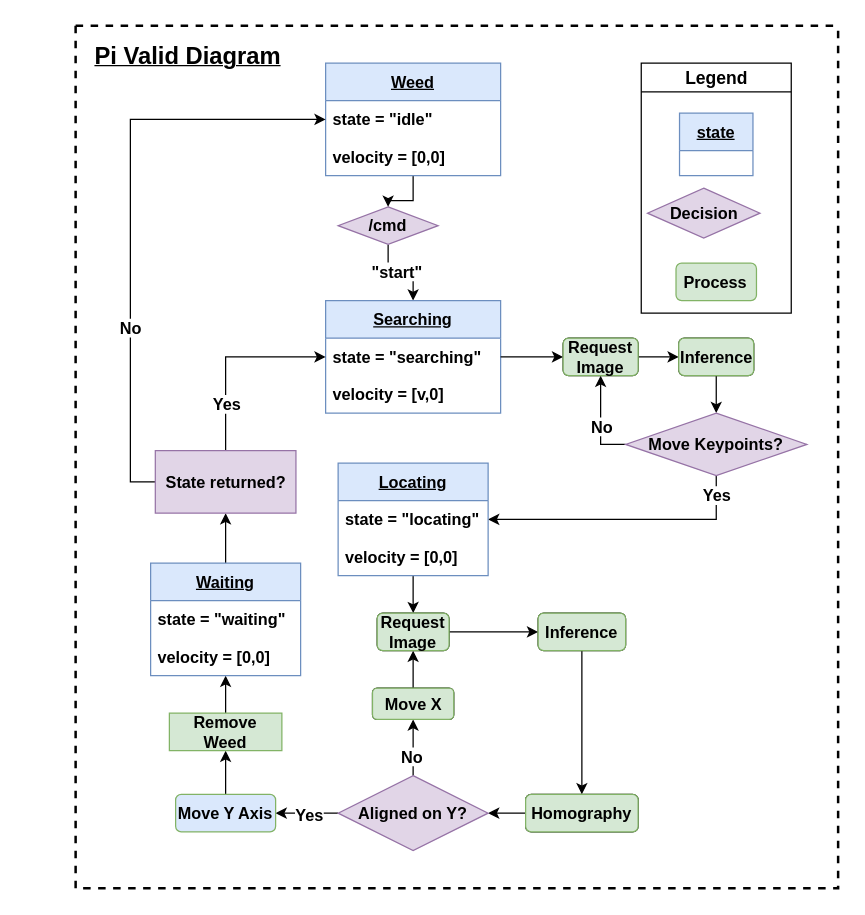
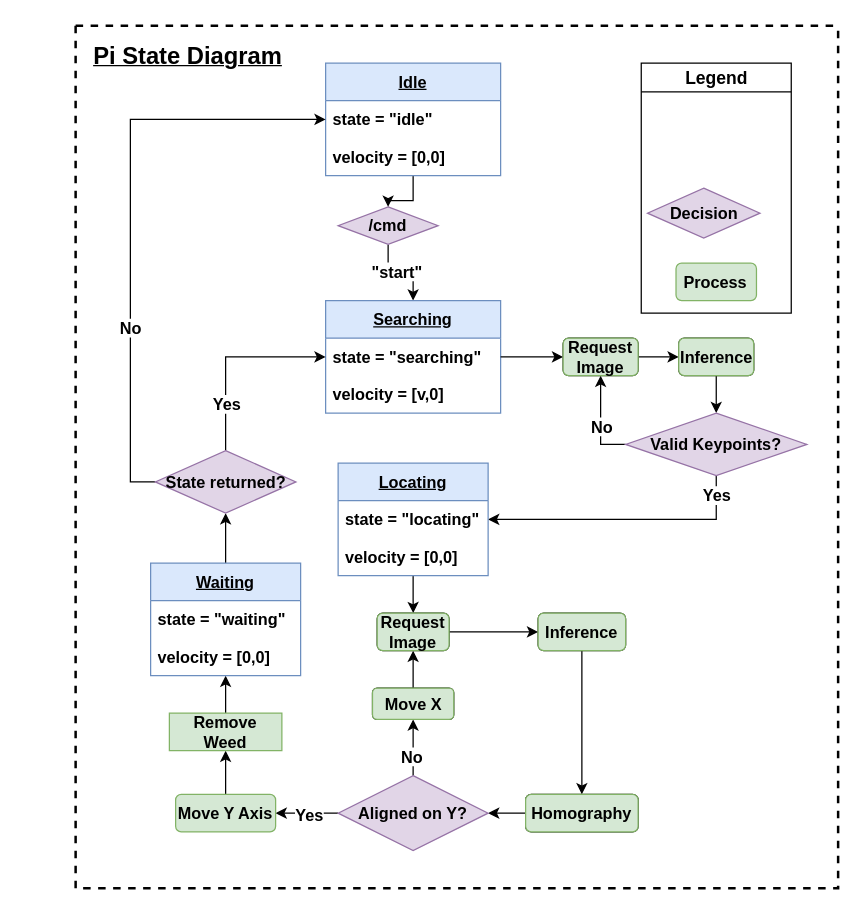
(188, 57) -> (188, 57)
(413, 82) -> (413, 82)
(716, 144) -> none
(716, 444) -> (716, 444)
(226, 482) -> (226, 482)
(226, 813) -> (226, 813)
